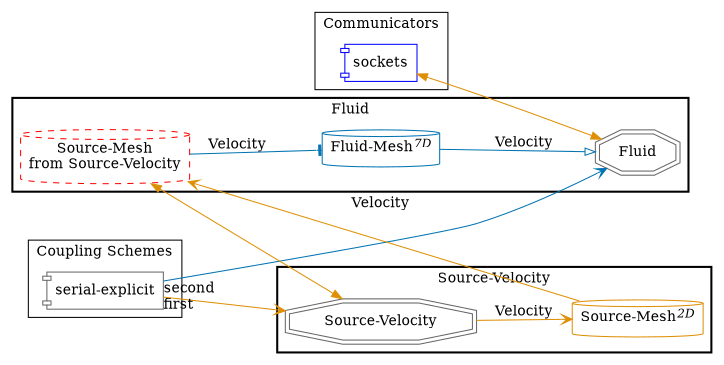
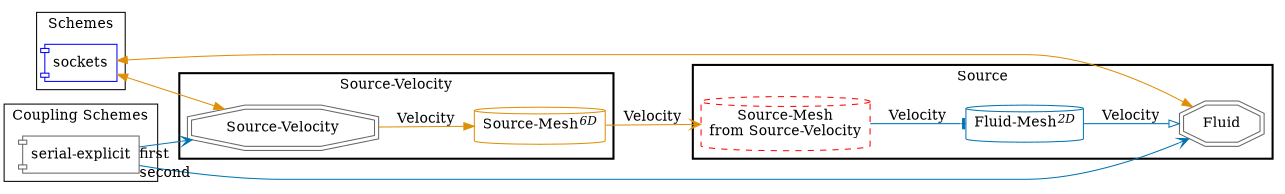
(381, 24) -> (81, 24)
(350, 110) -> (983, 77)
(423, 147) -> (1066, 122)
(247, 241) -> (171, 92)
(219, 303) -> (165, 144)
(686, 317) -> (588, 124)
(519, 320) -> (421, 127)
